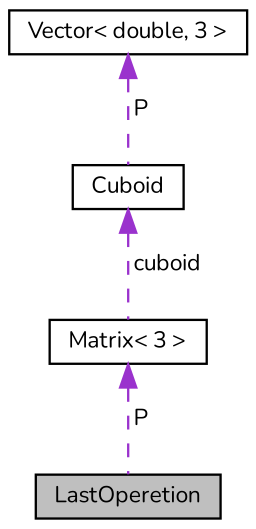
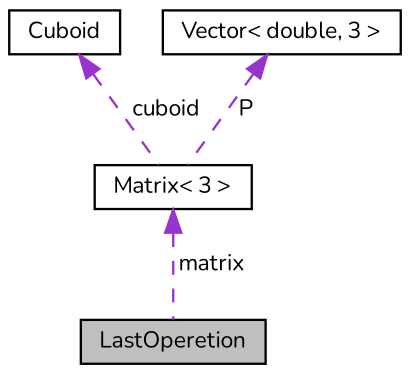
(128, 122) -> (220, 119)
(139, 419) -> (209, 264)
